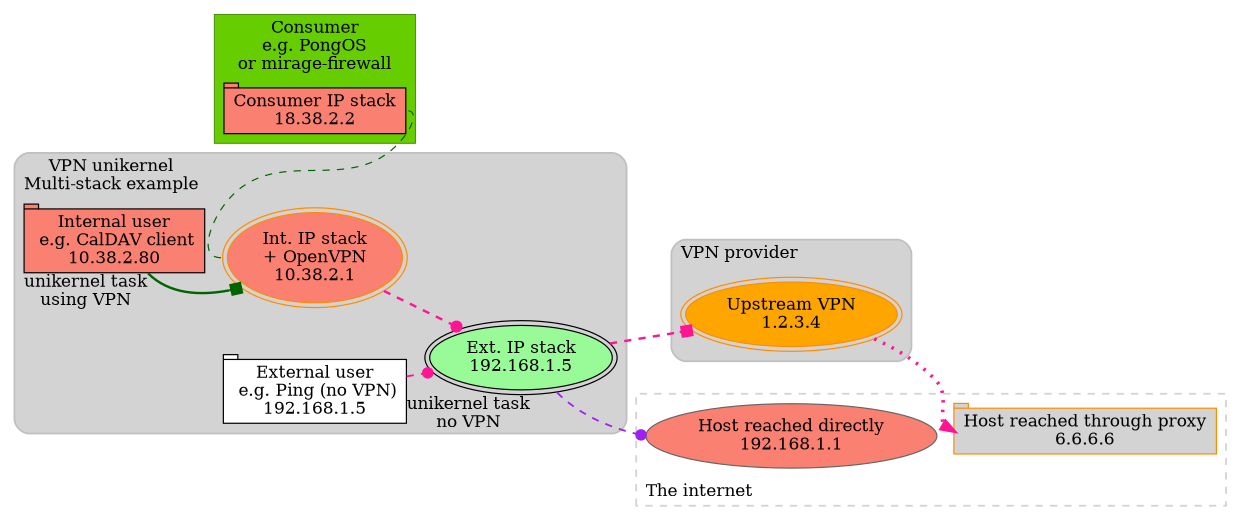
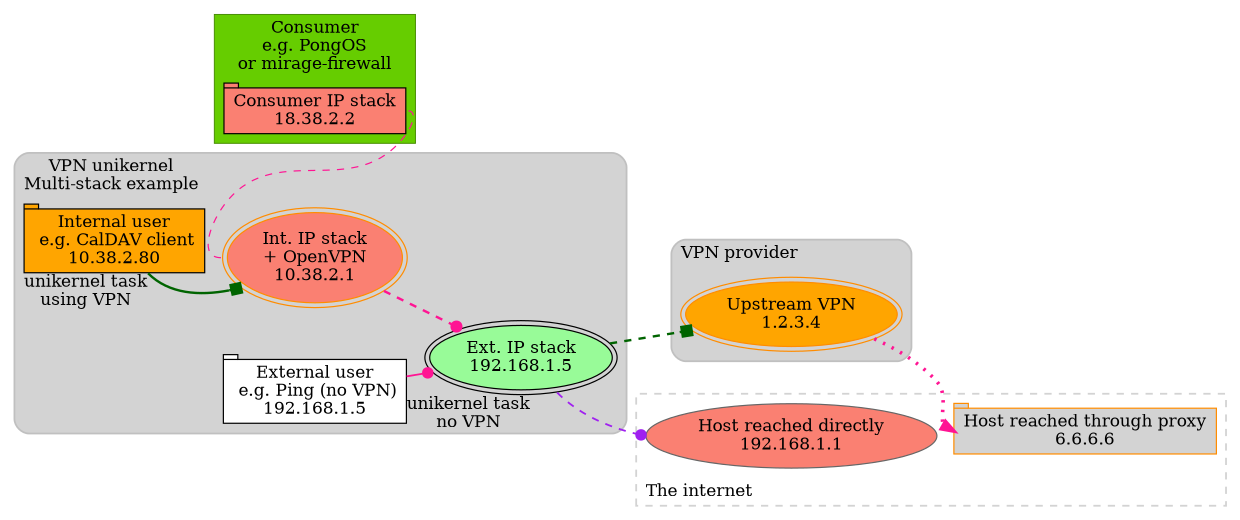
(298, 171) -> (298, 171)
(114, 241) -> (114, 241)
(645, 338) -> (645, 338)
(415, 375) -> (415, 375)
